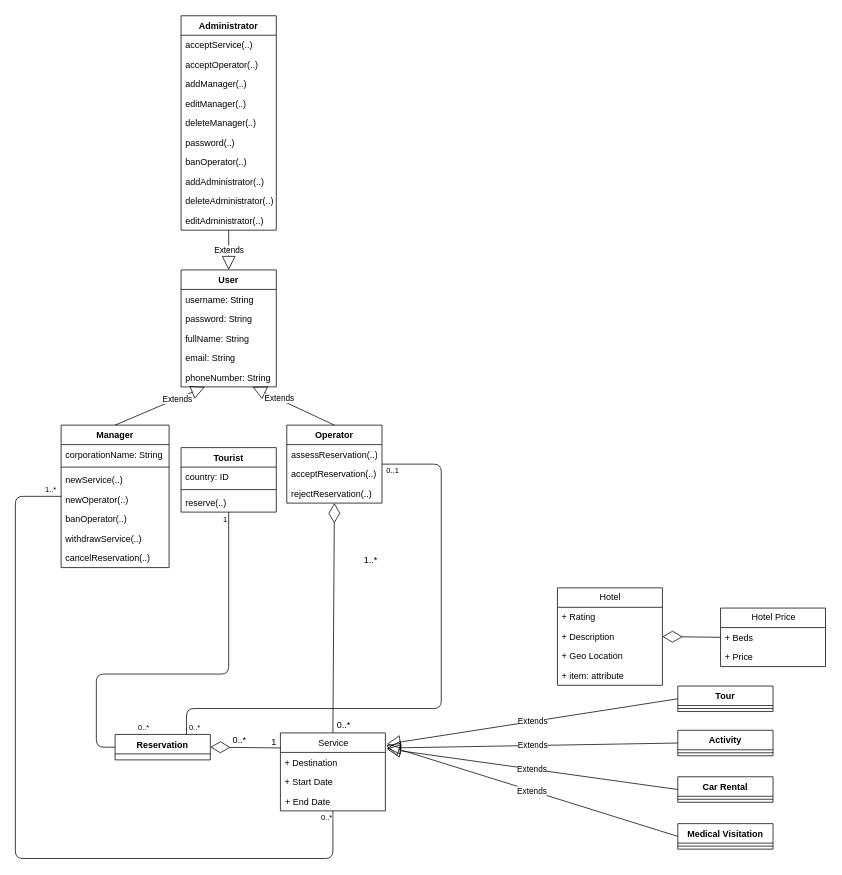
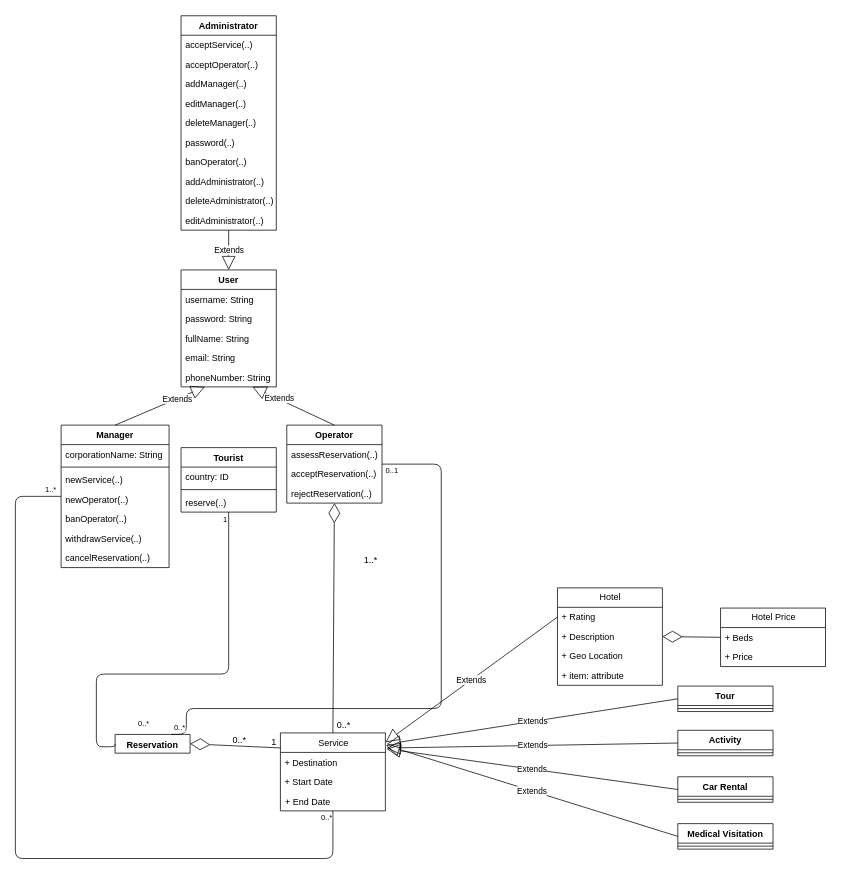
none -> (478, 675)
(163, 747) -> (153, 744)
